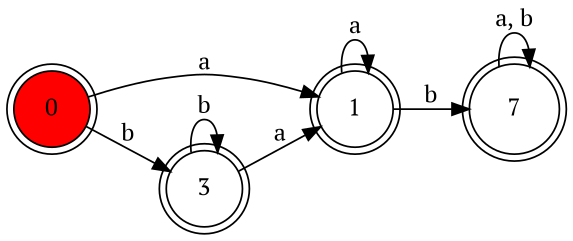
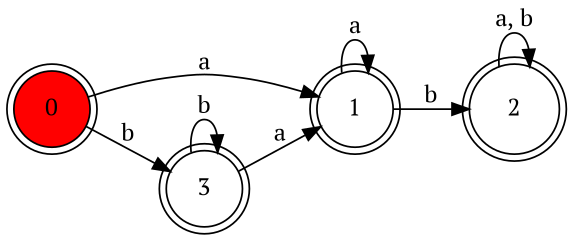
(514, 109) -> (514, 109)
